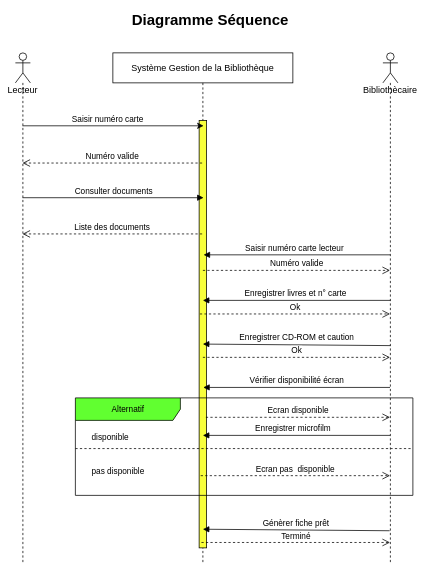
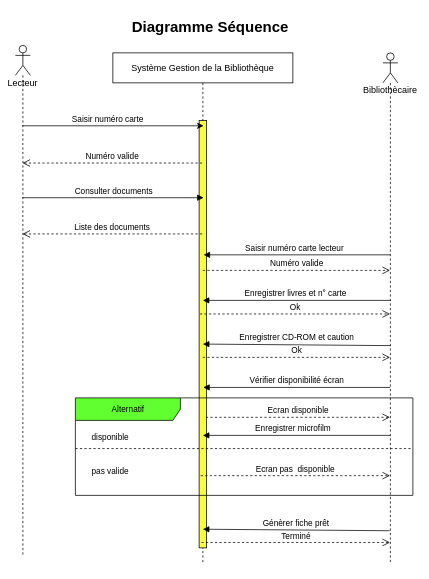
(210, 19) -> (210, 27)
(23, 308) -> (23, 300)
(120, 471) -> (111, 471)
